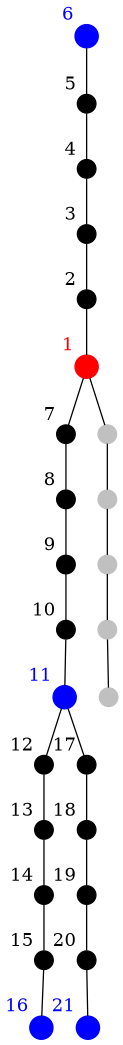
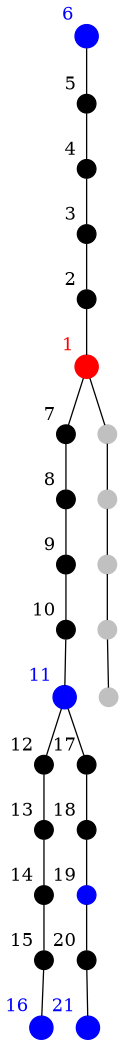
(87, 895) -> (87, 895)
